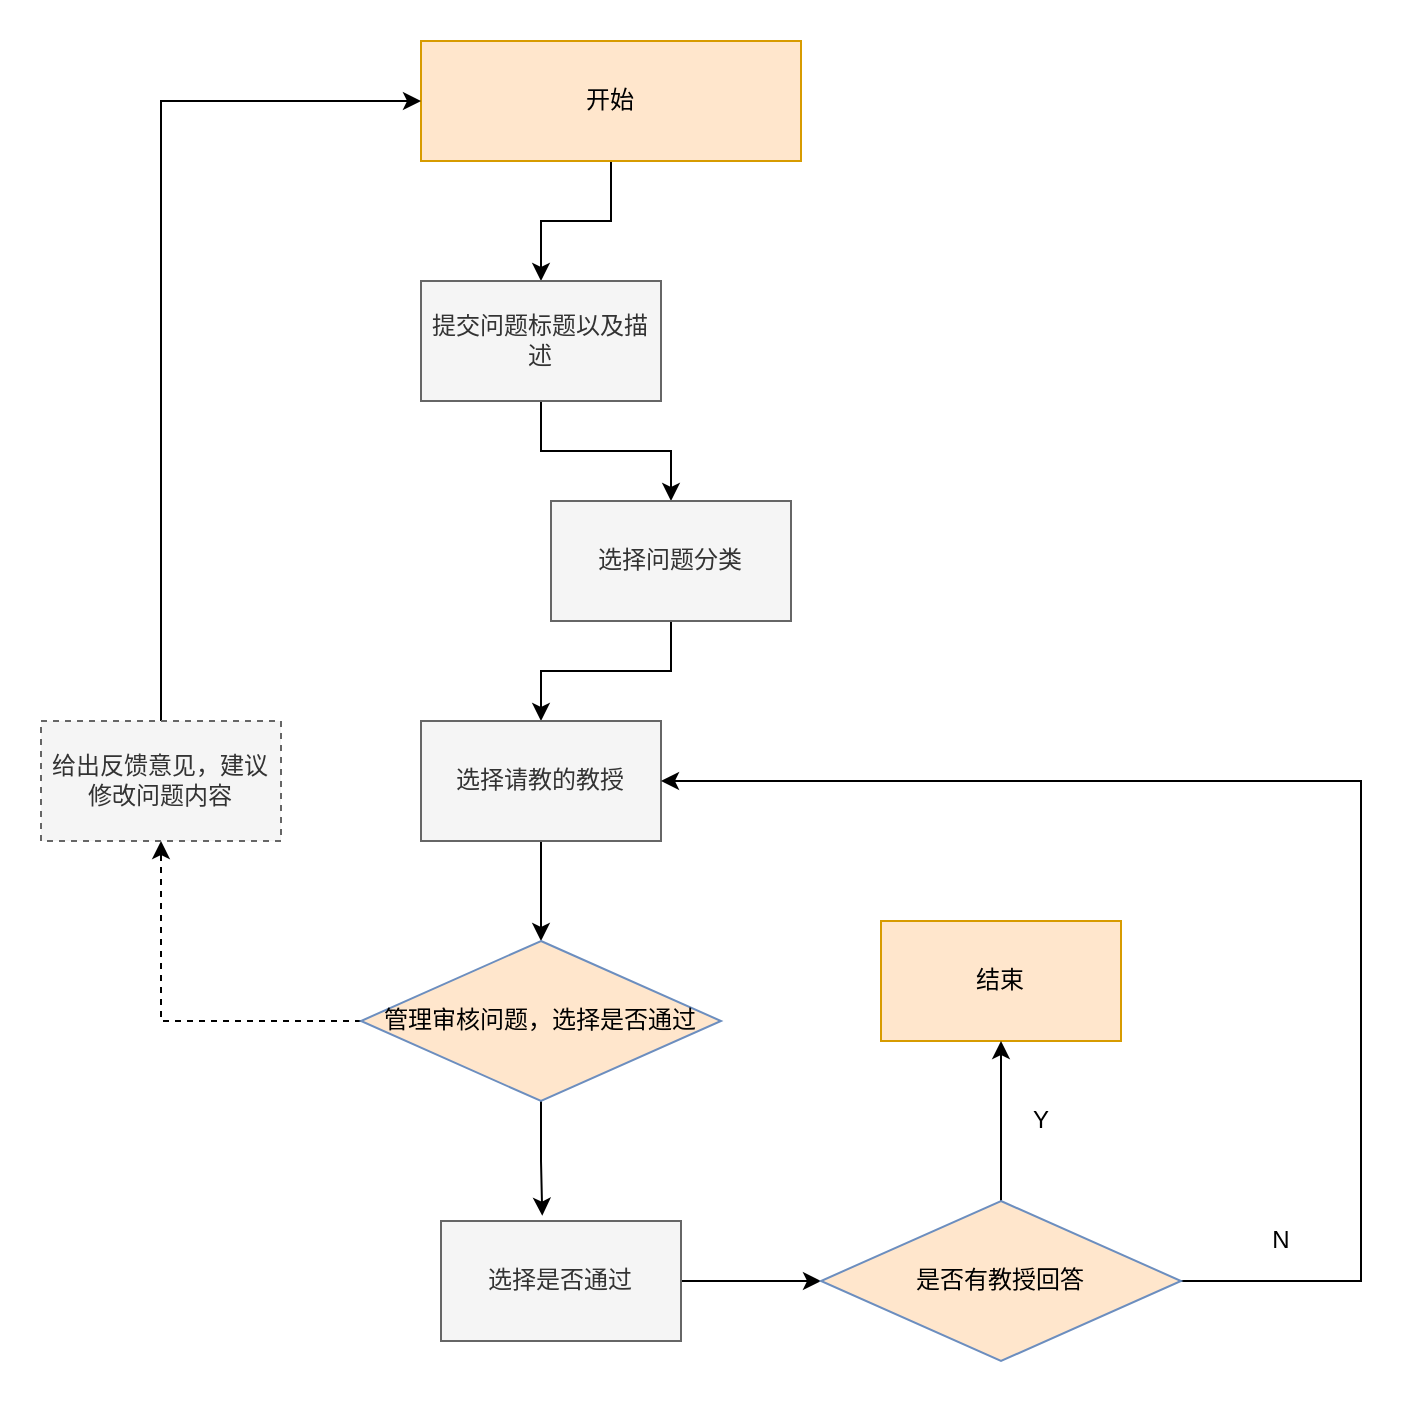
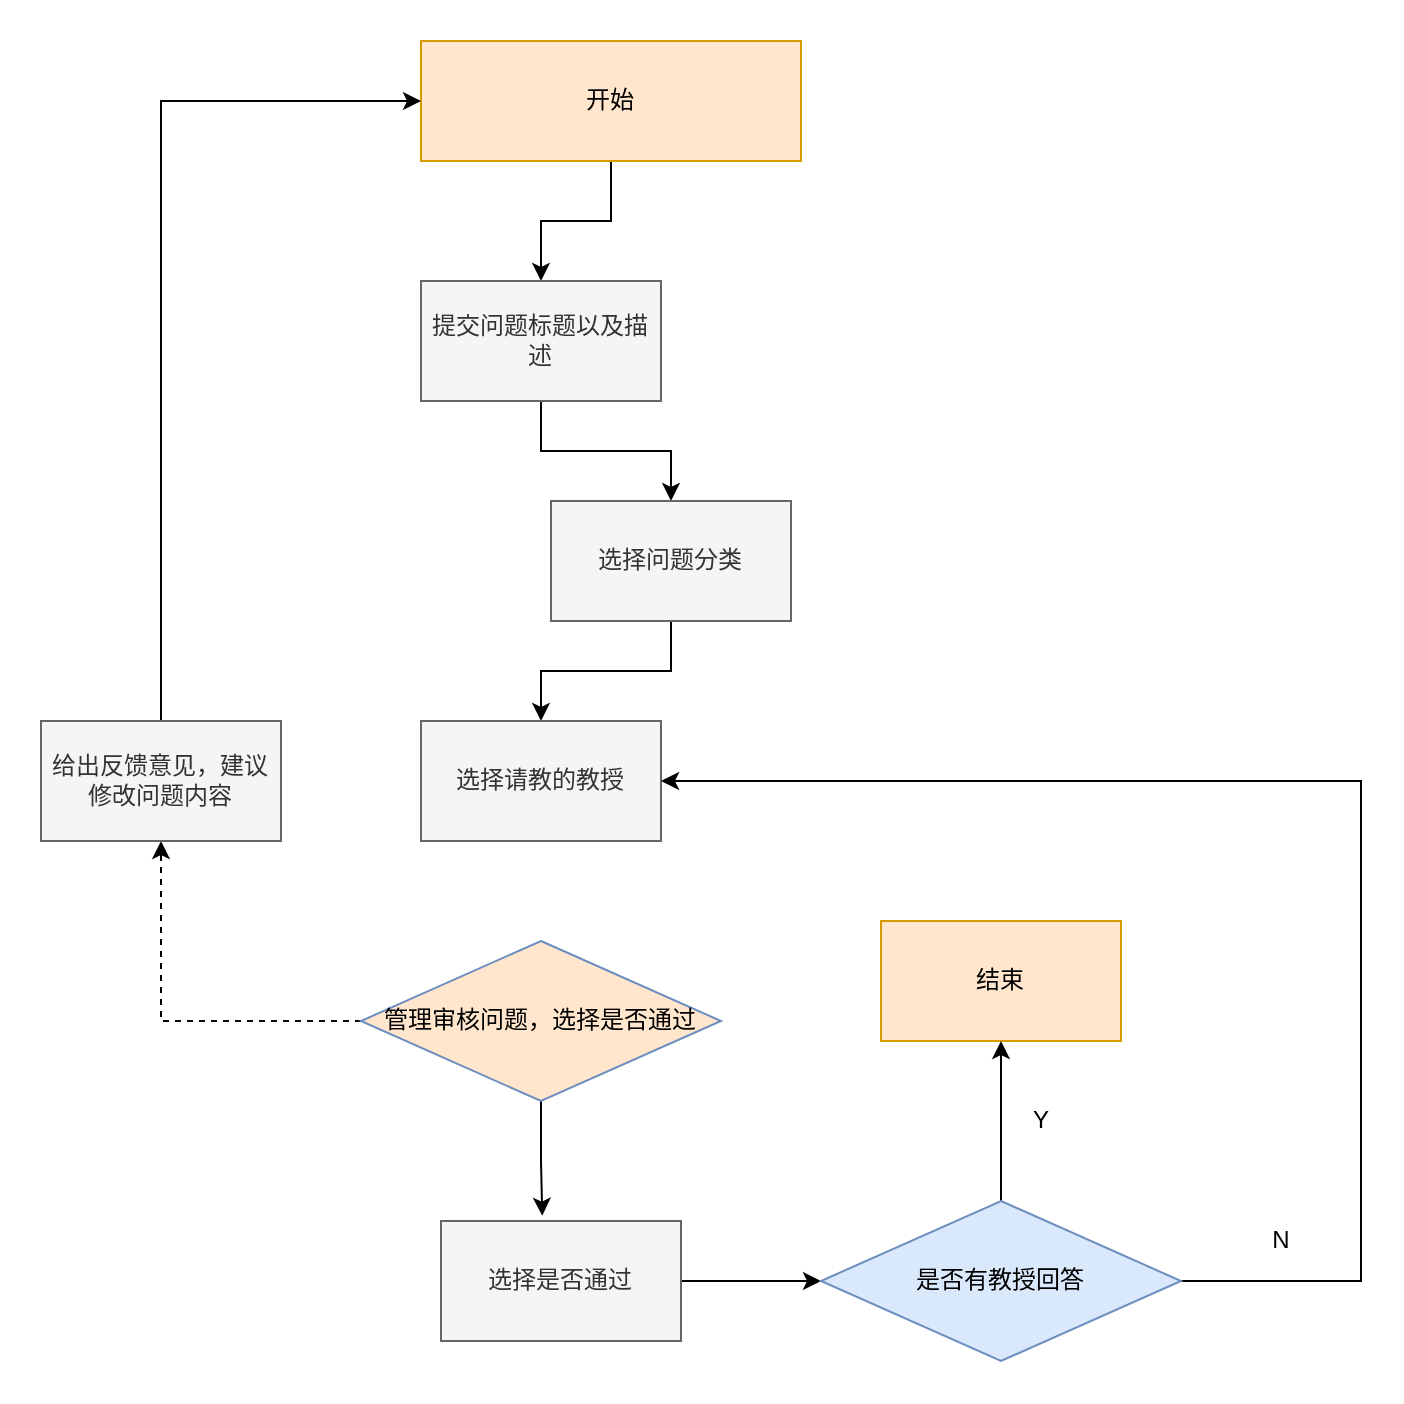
(161, 781) -> (161, 781)
(541, 884) -> none
(1001, 1281) -> (1001, 1281)
